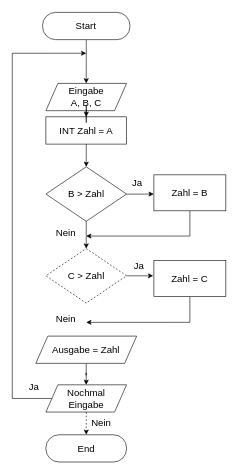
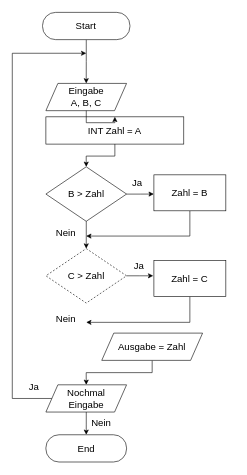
(86, 130) -> (115, 130)
(86, 350) -> (152, 347)
(86, 421) -> (86, 421)
